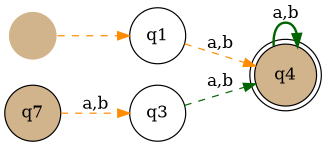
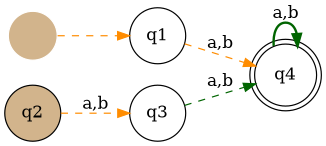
(286, 75) -> (286, 75)
(33, 113) -> (33, 113)
